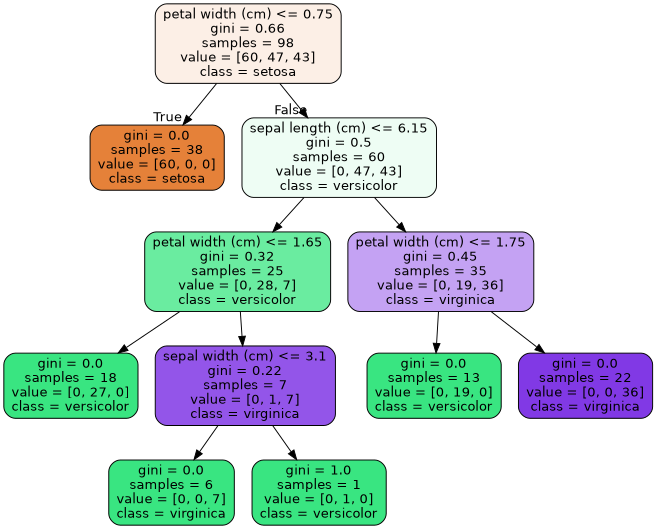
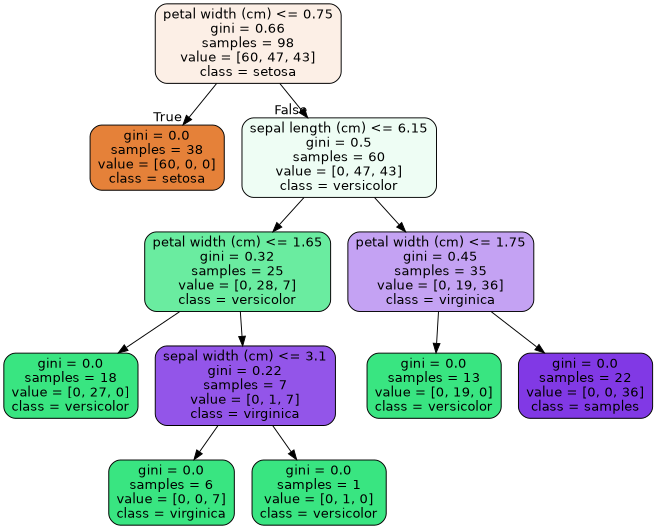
(586, 386) -> (586, 386)
(319, 493) -> (319, 493)
